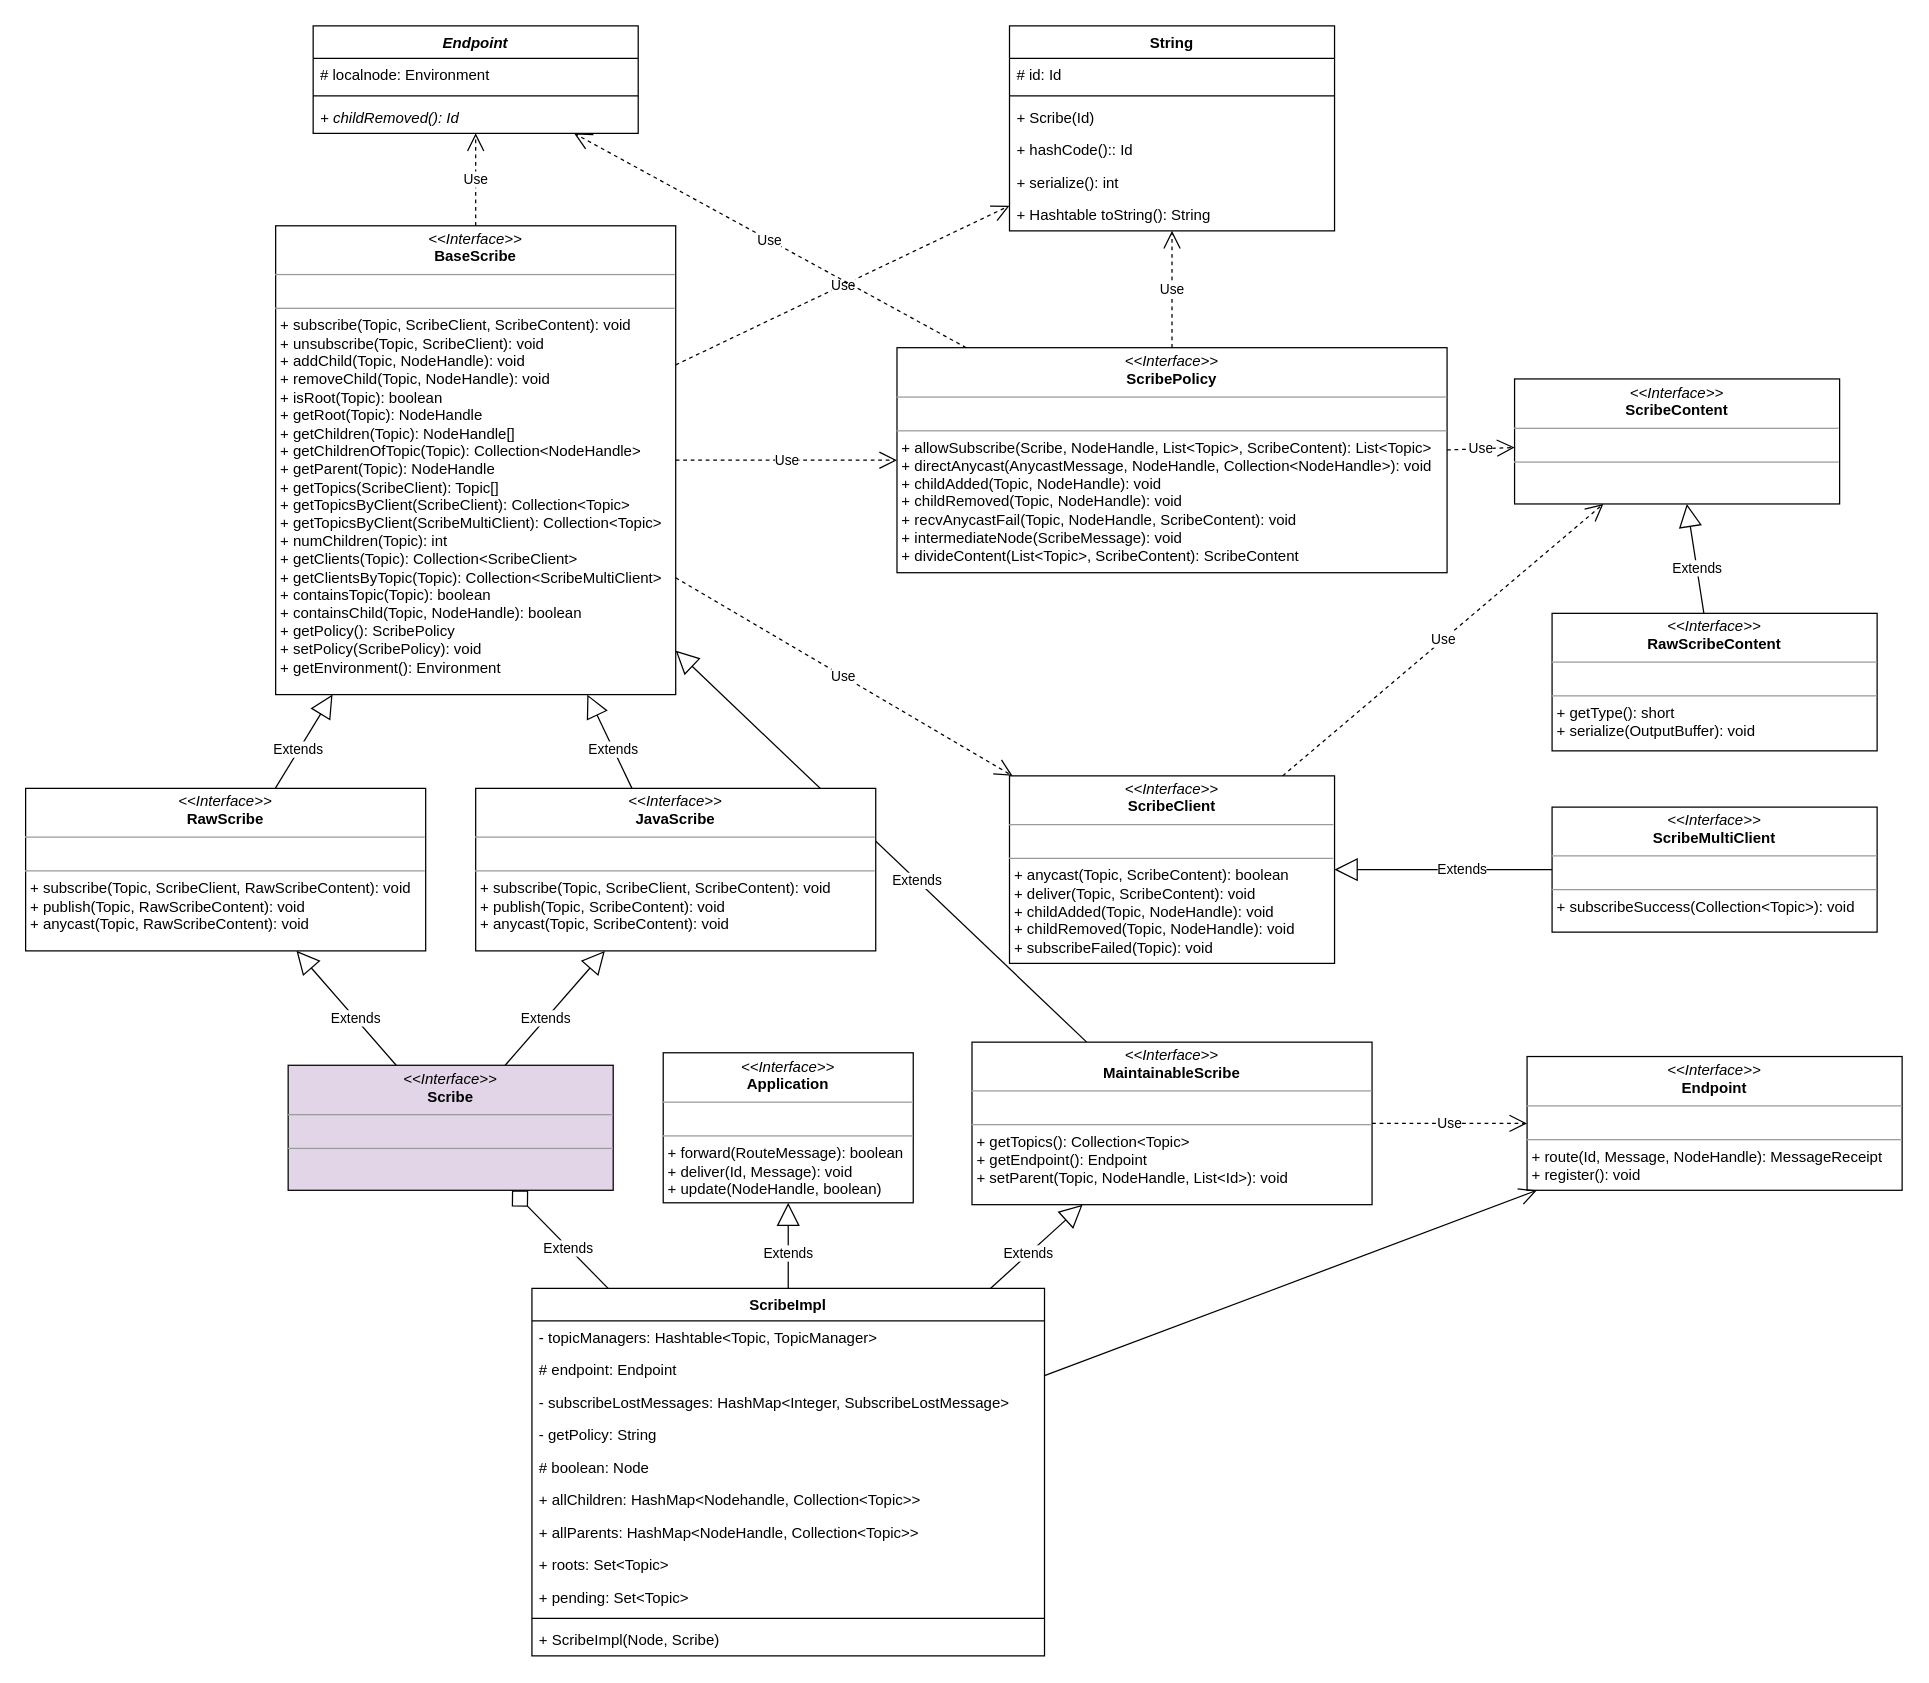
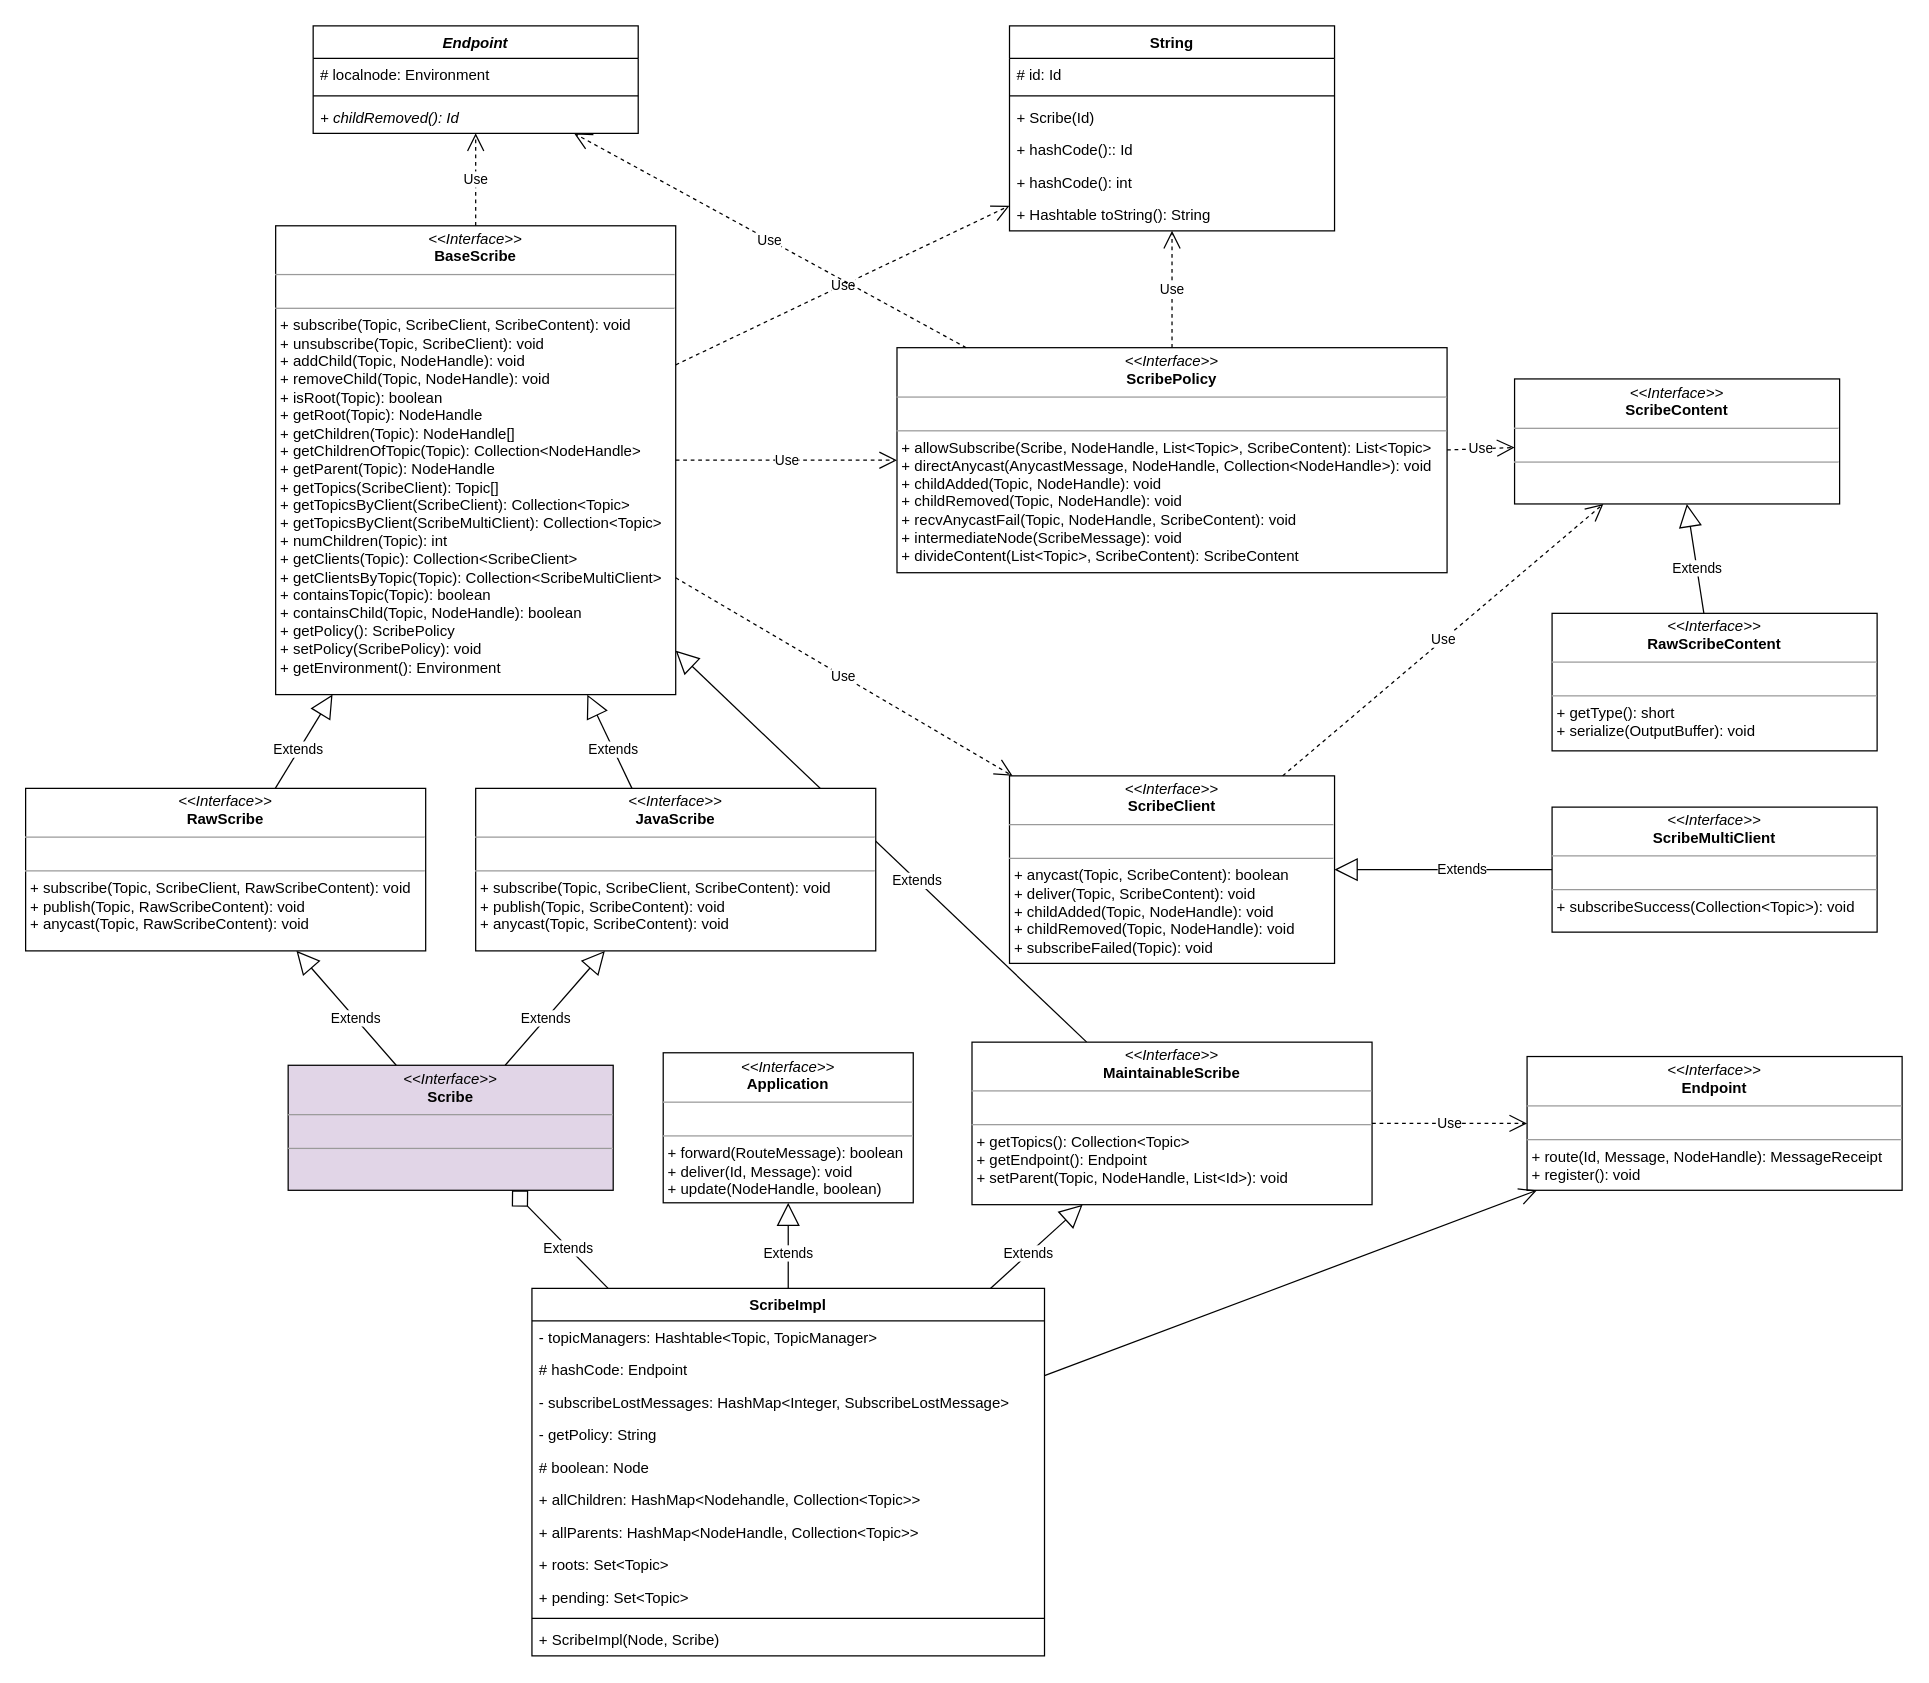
(1078, 183) -> (1080, 183)
(613, 1370) -> (615, 1370)
